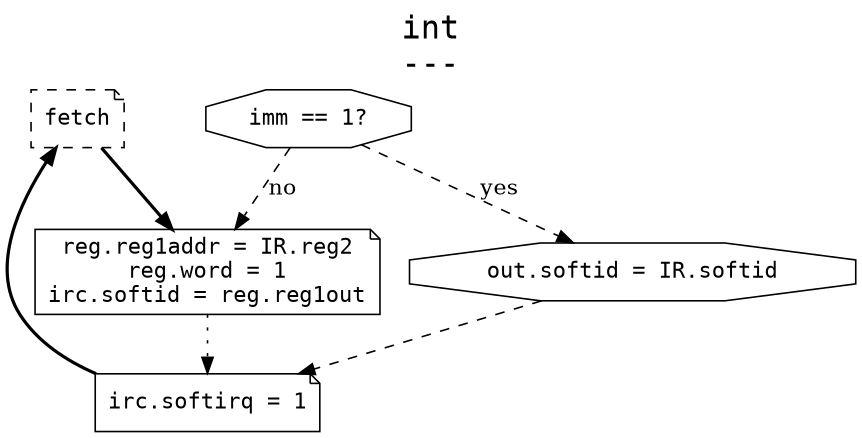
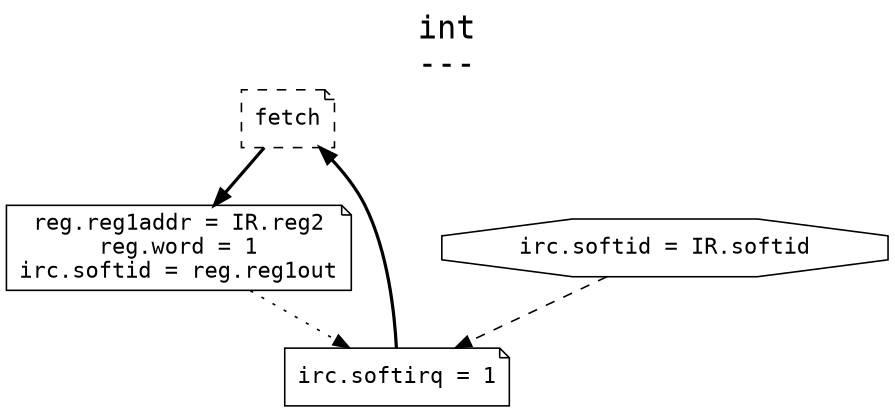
(309, 119) -> none
(633, 272) -> (665, 248)
